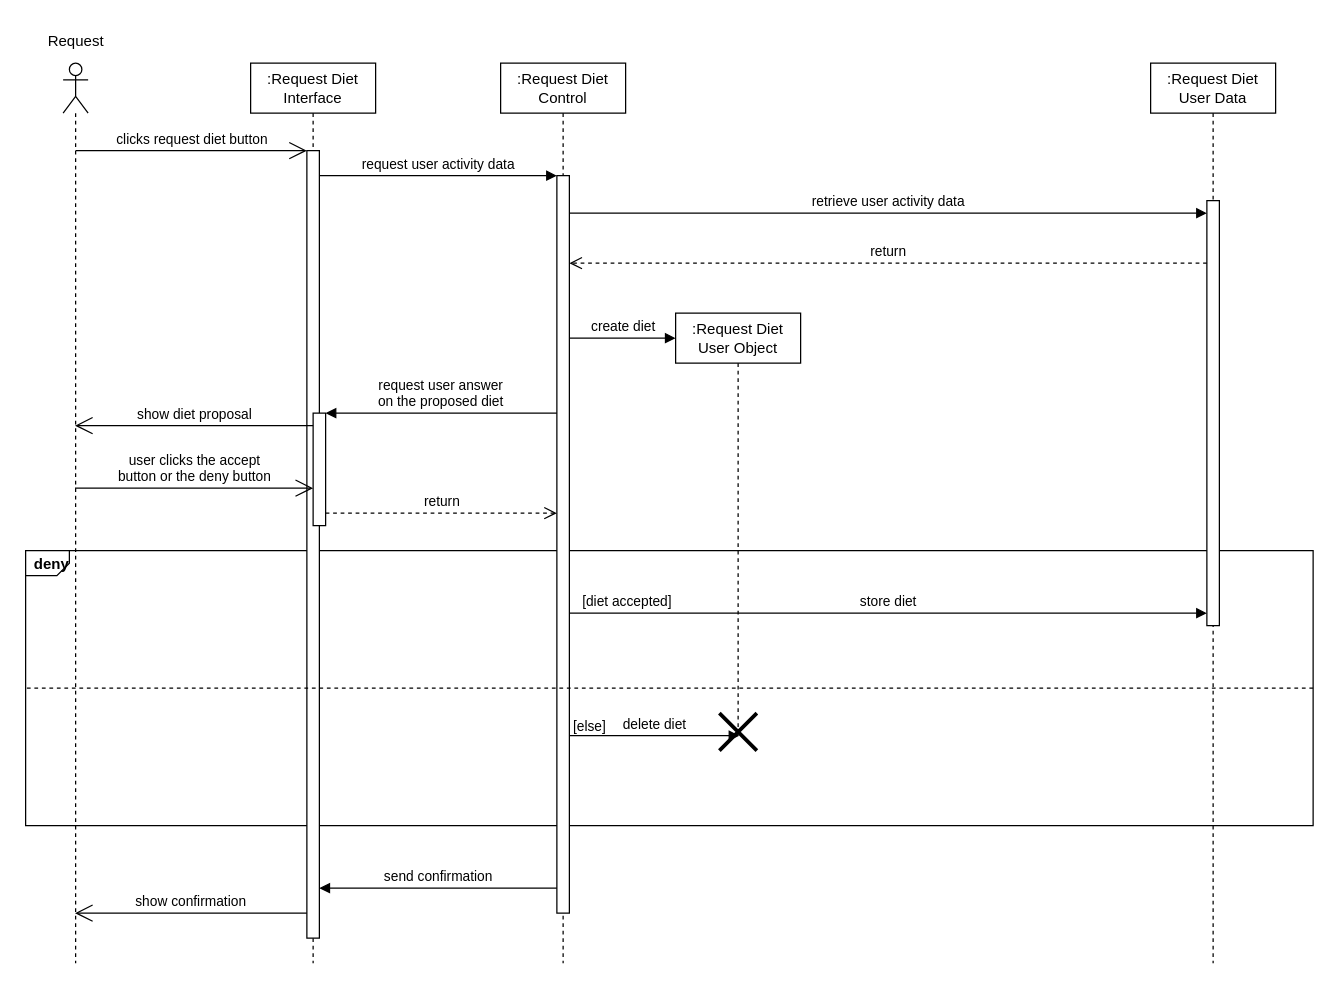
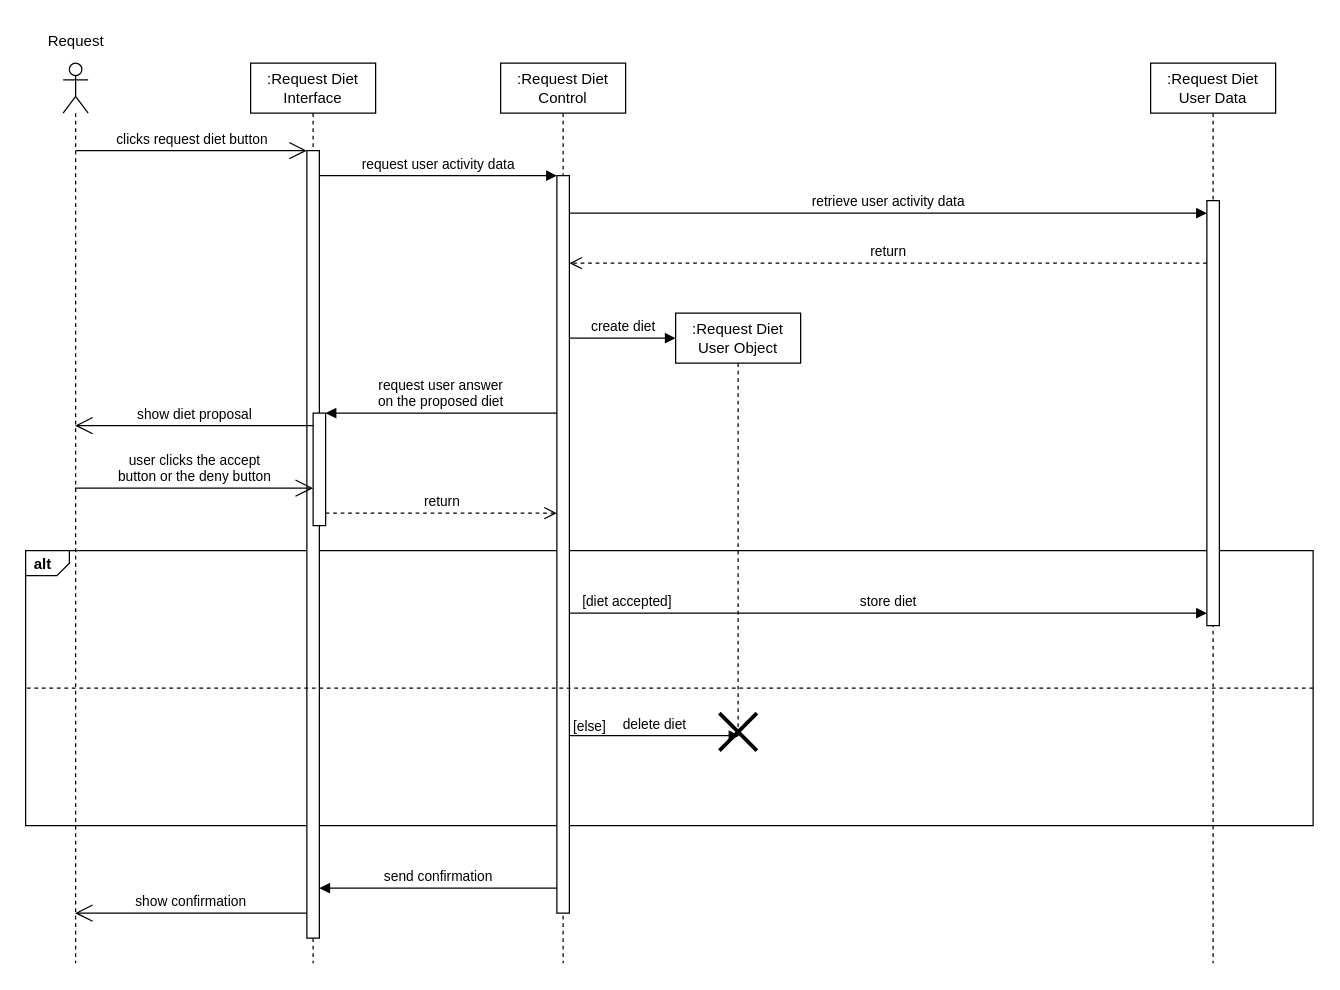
(51, 565) -> (45, 565)
